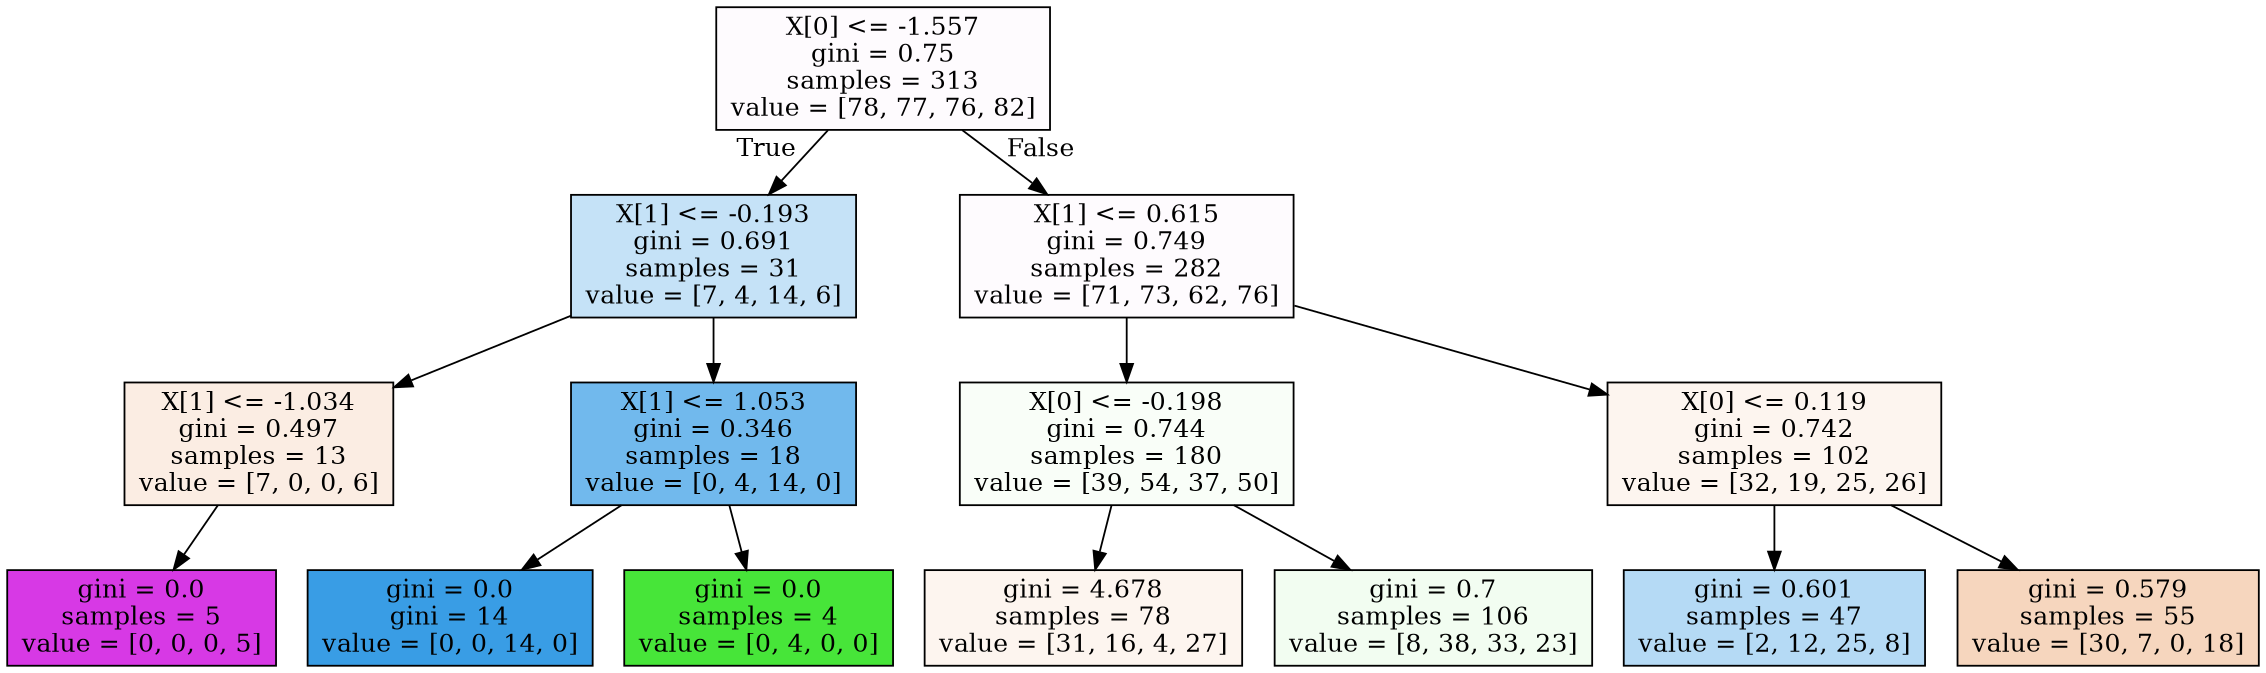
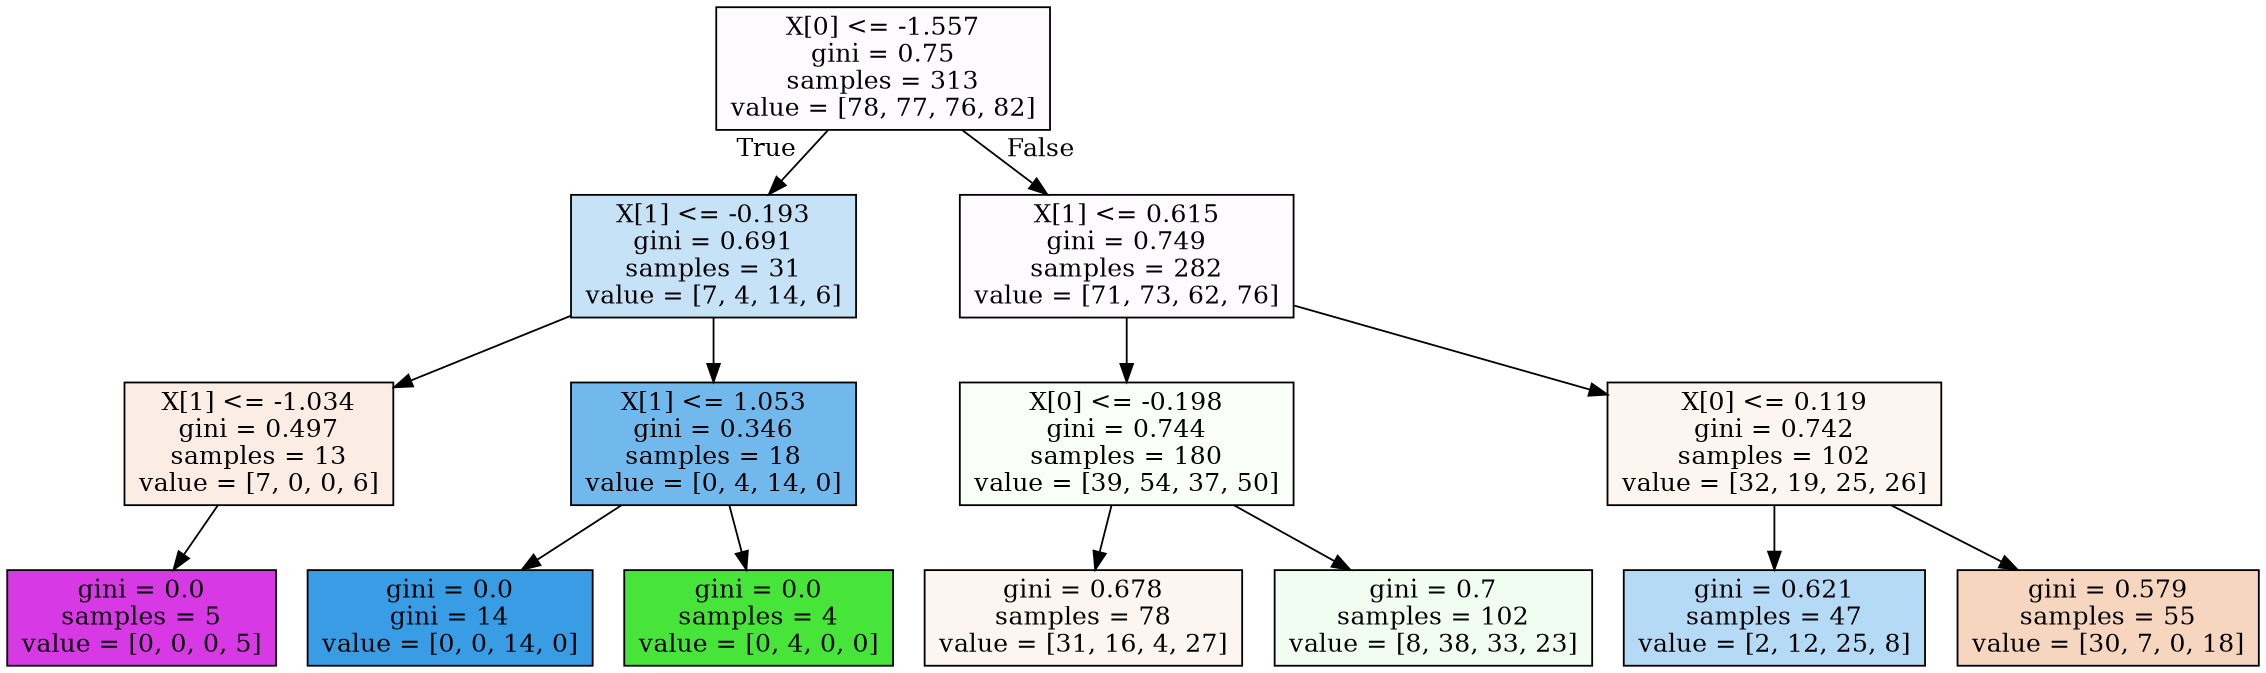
(1083, 618) -> (1083, 618)
(1433, 618) -> (1433, 618)
(1774, 618) -> (1774, 618)
